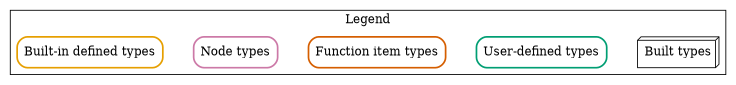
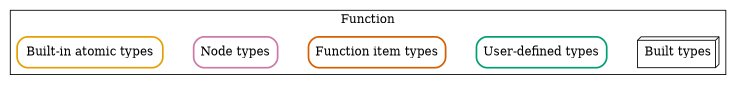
(368, 20) -> (368, 20)
(90, 52) -> (90, 52)
